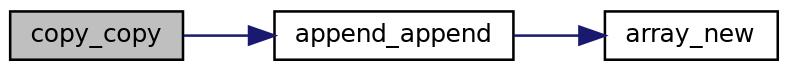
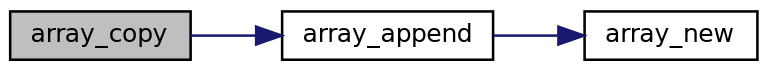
(97, 36) -> (100, 36)
(394, 36) -> (388, 36)
